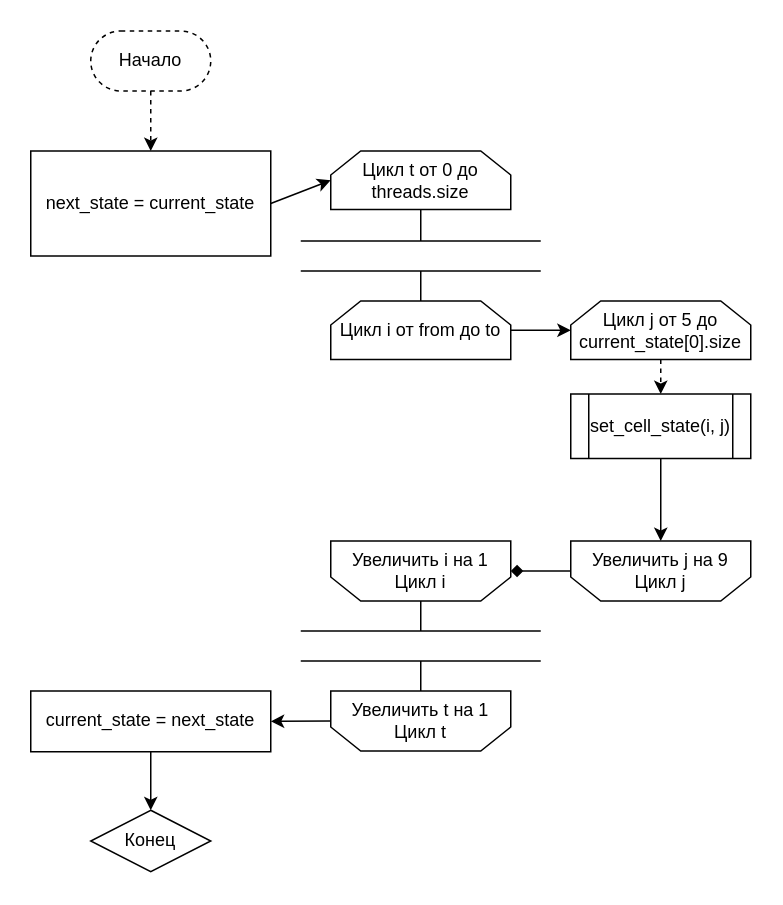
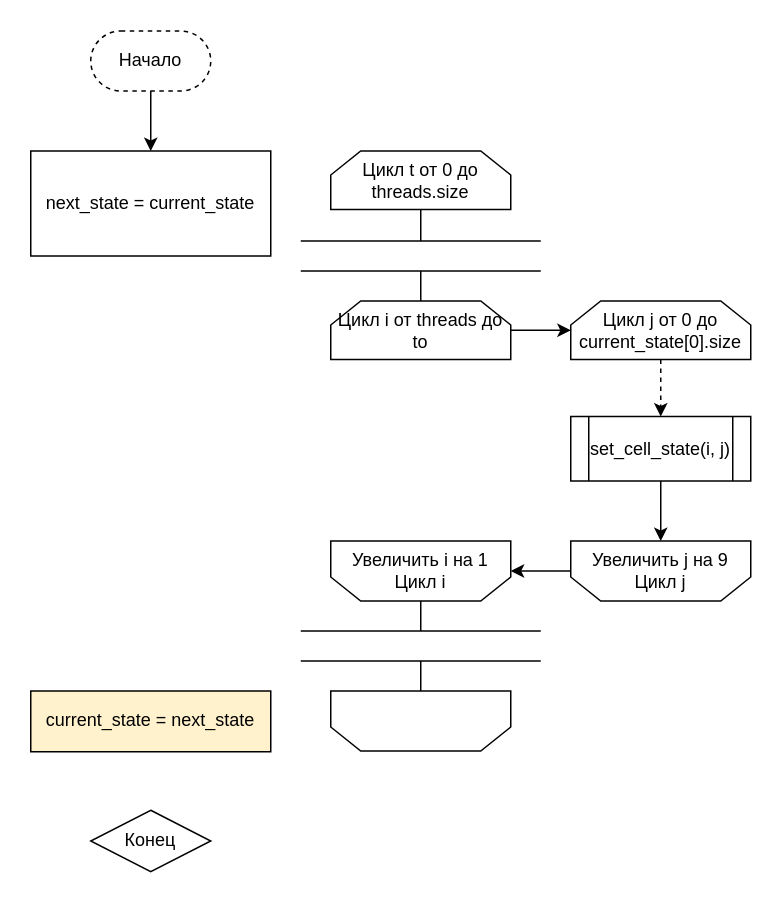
(151, 115) -> (151, 115)
(296, 193) -> none
(421, 331) -> (421, 331)
(661, 331) -> (661, 331)
(661, 426) -> (661, 449)
(523, 571) -> (522, 571)
(151, 721) -> (151, 721)
(306, 721) -> none
(421, 721) -> none
(151, 776) -> none
